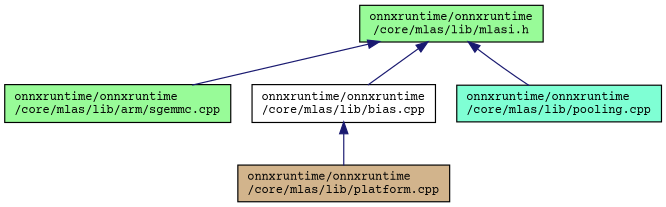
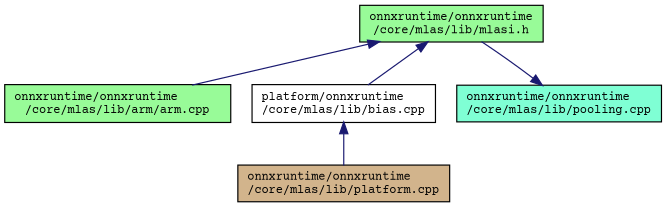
(503, 68) -> (508, 59)
(118, 104) -> (118, 104)
(344, 104) -> (344, 104)
